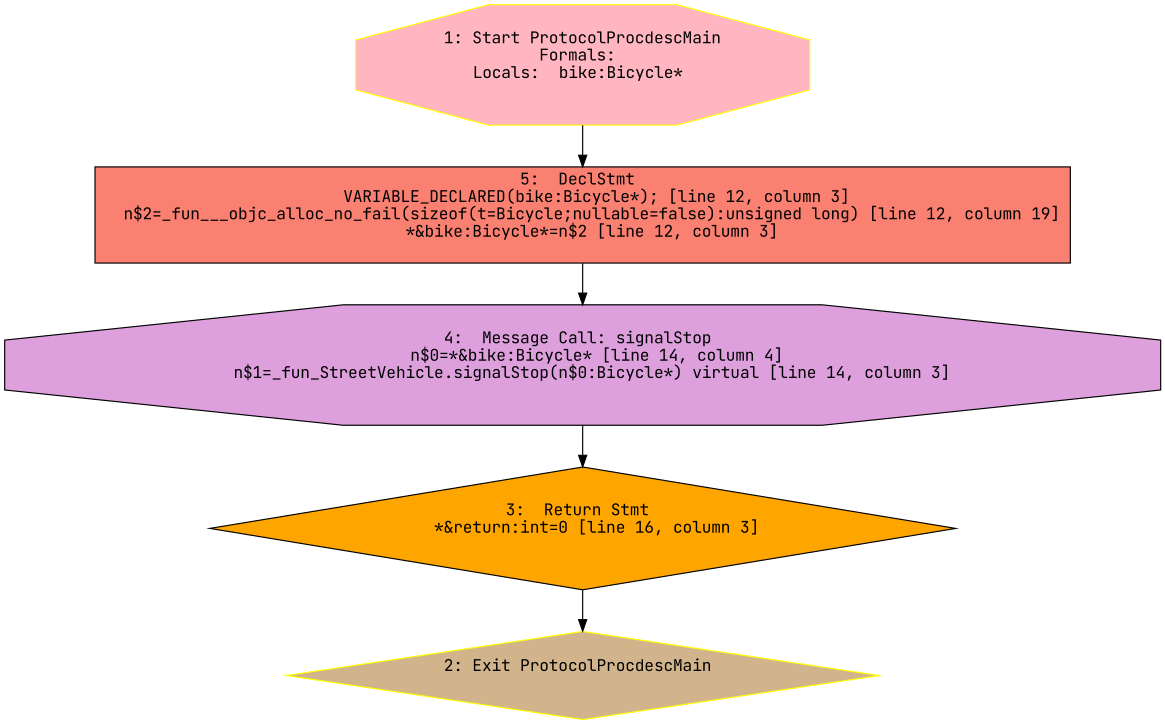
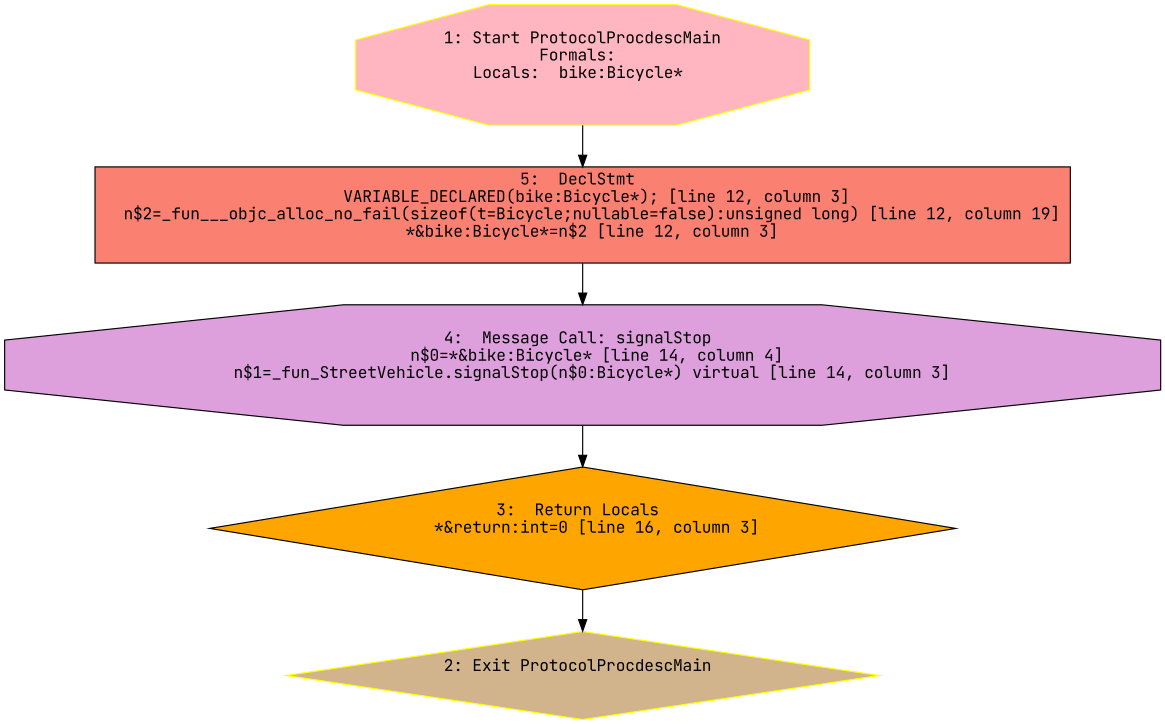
(583, 528) -> (583, 528)
